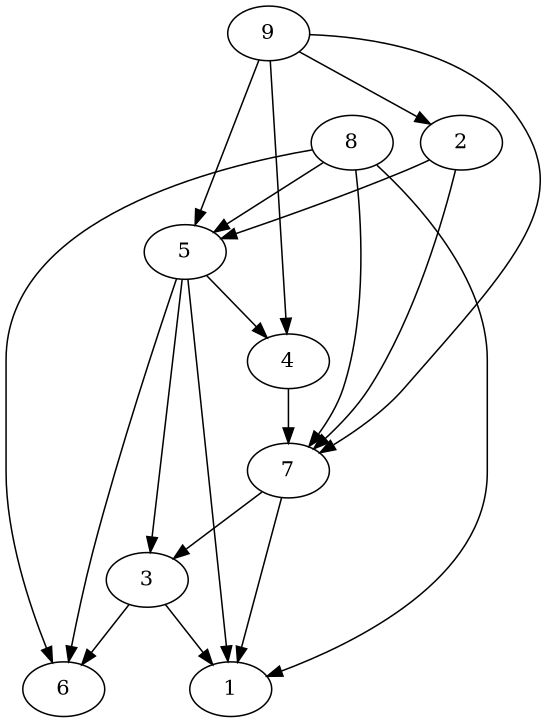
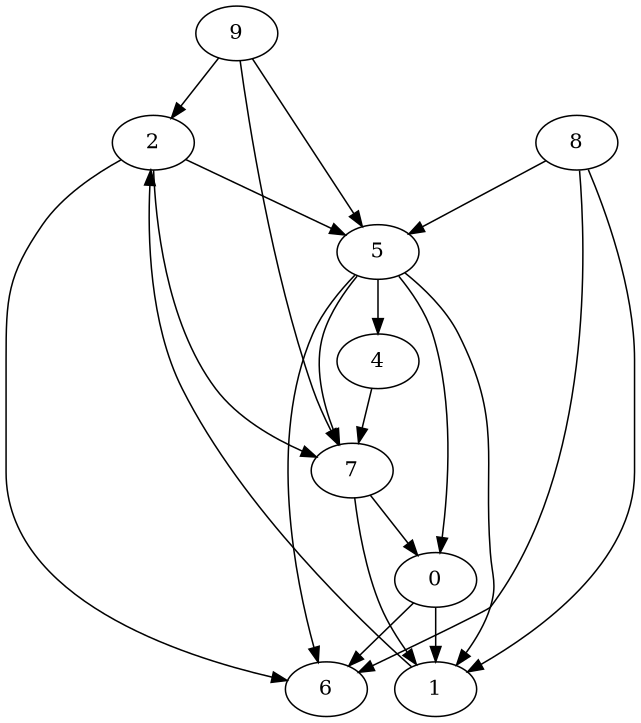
(277, 177) -> none
(359, 306) -> (320, 349)
none -> (222, 455)
none -> (6, 473)
(147, 580) -> (436, 580)
